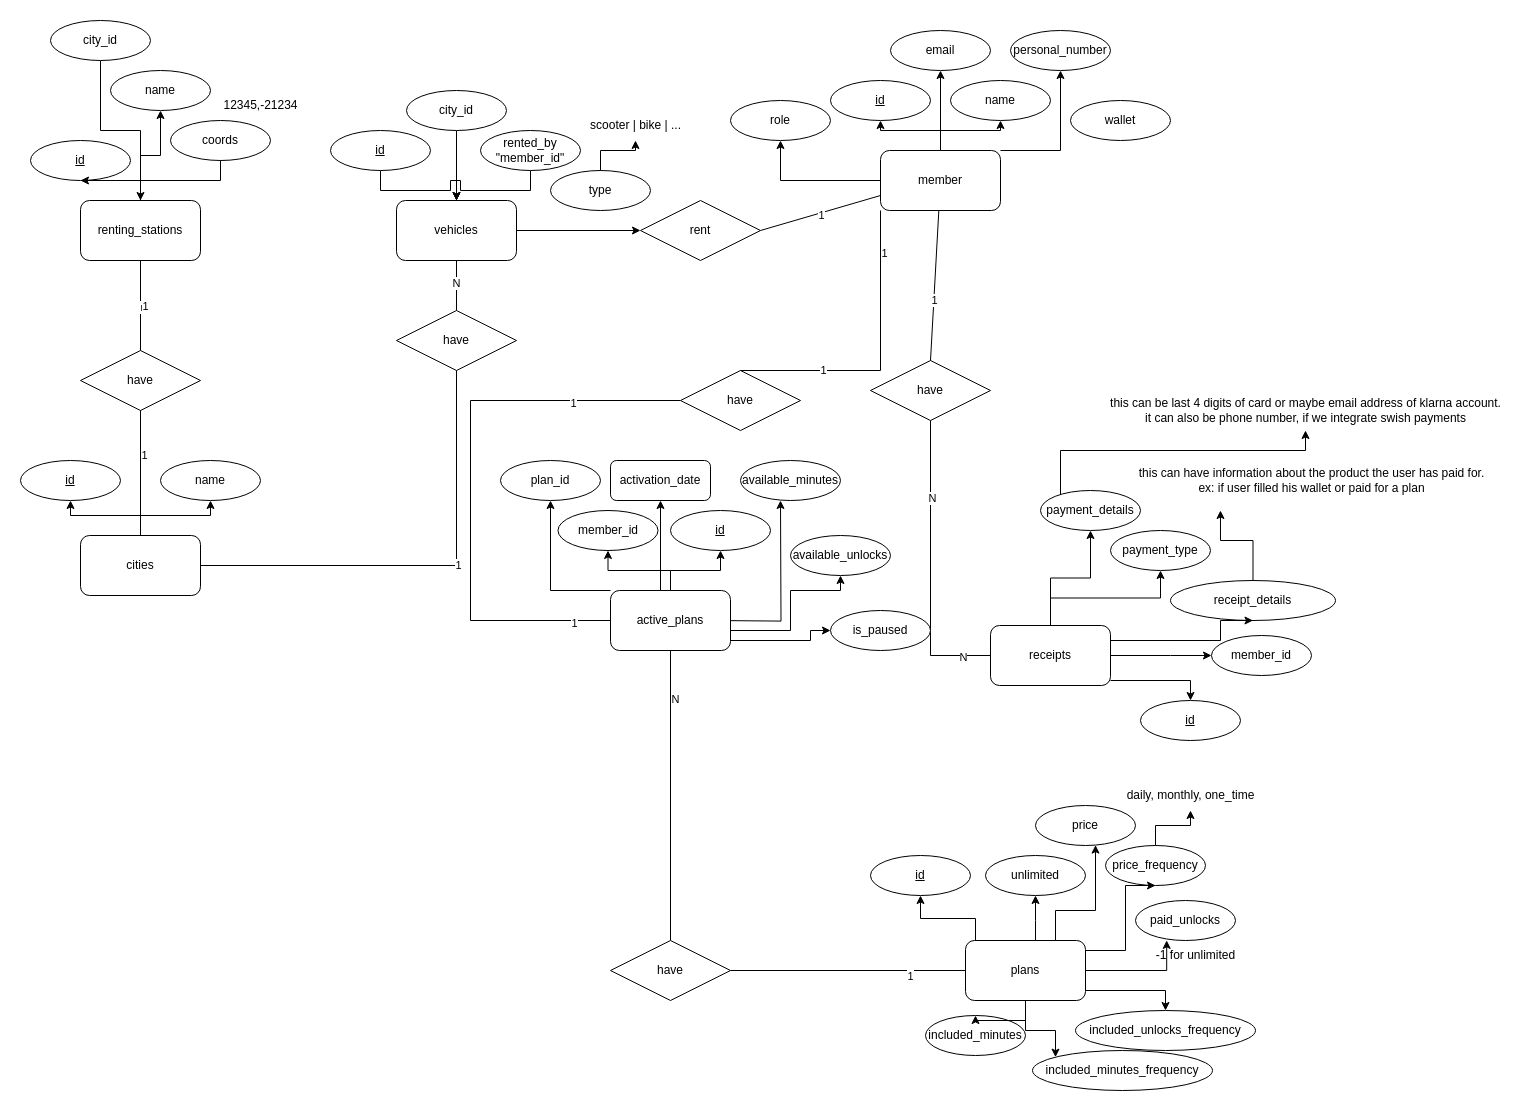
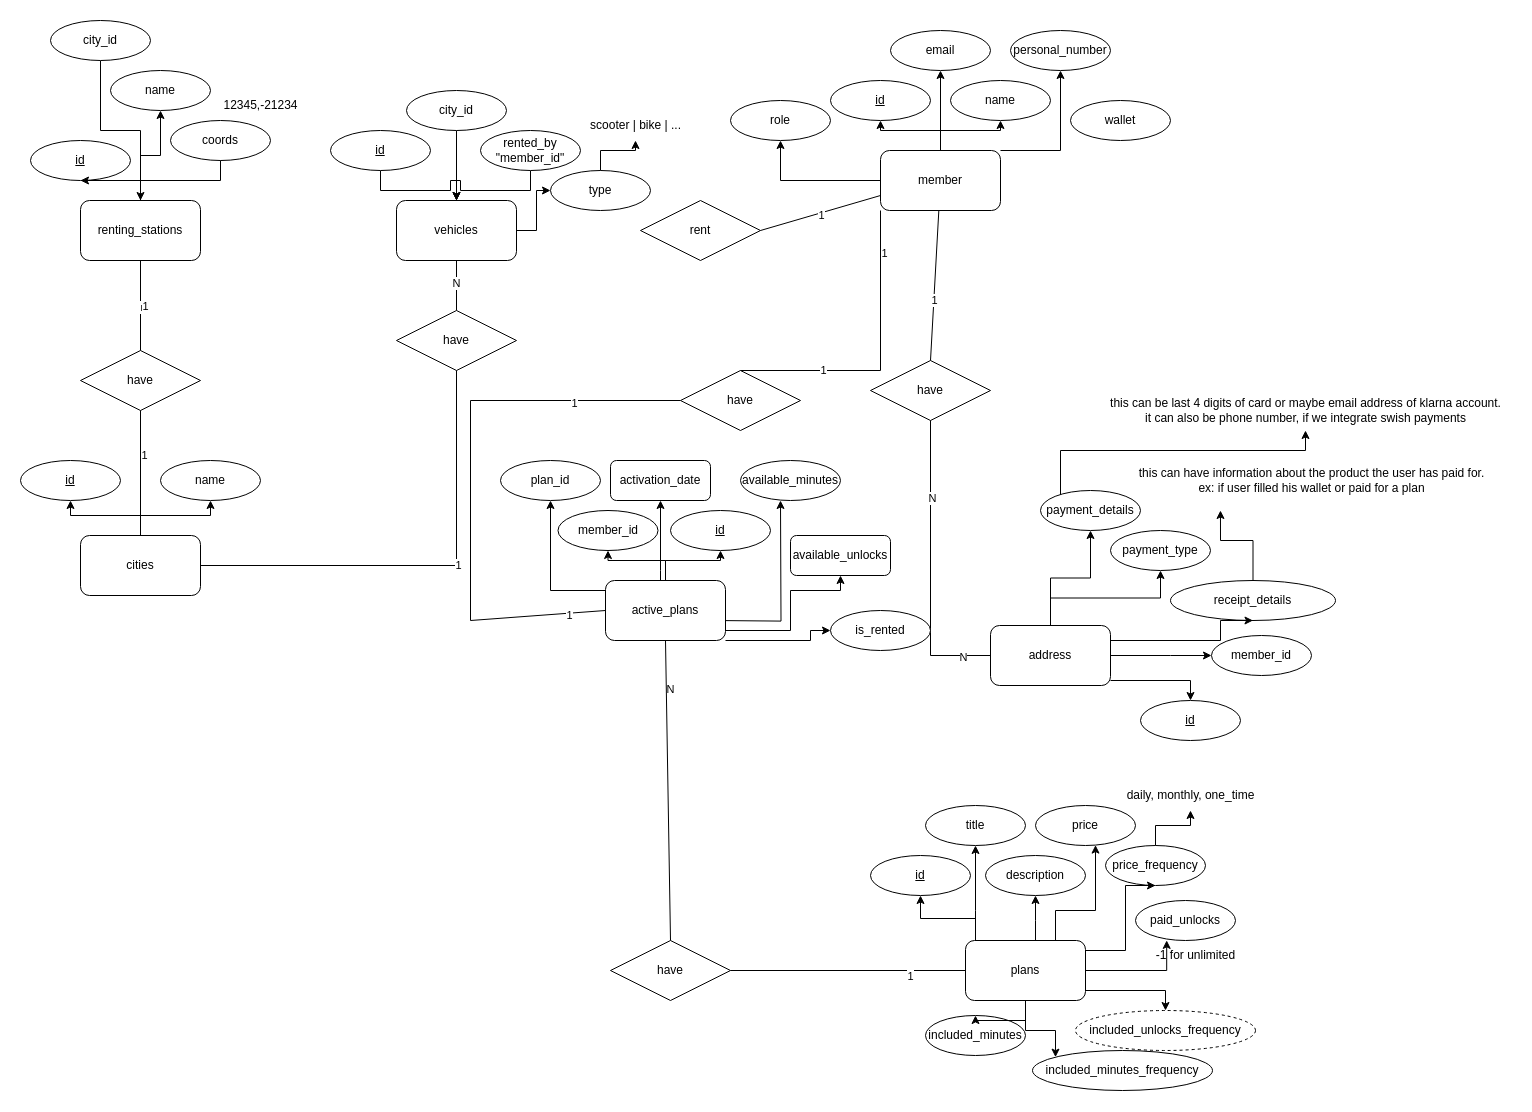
(584, 231) -> (537, 209)
(841, 556) -> (841, 556)
(671, 621) -> (666, 611)
(881, 631) -> (881, 631)
(1051, 656) -> (1051, 656)
none -> (976, 826)
(1036, 876) -> (1036, 876)
none -> (976, 884)
(1166, 1031) -> (1166, 1031)
